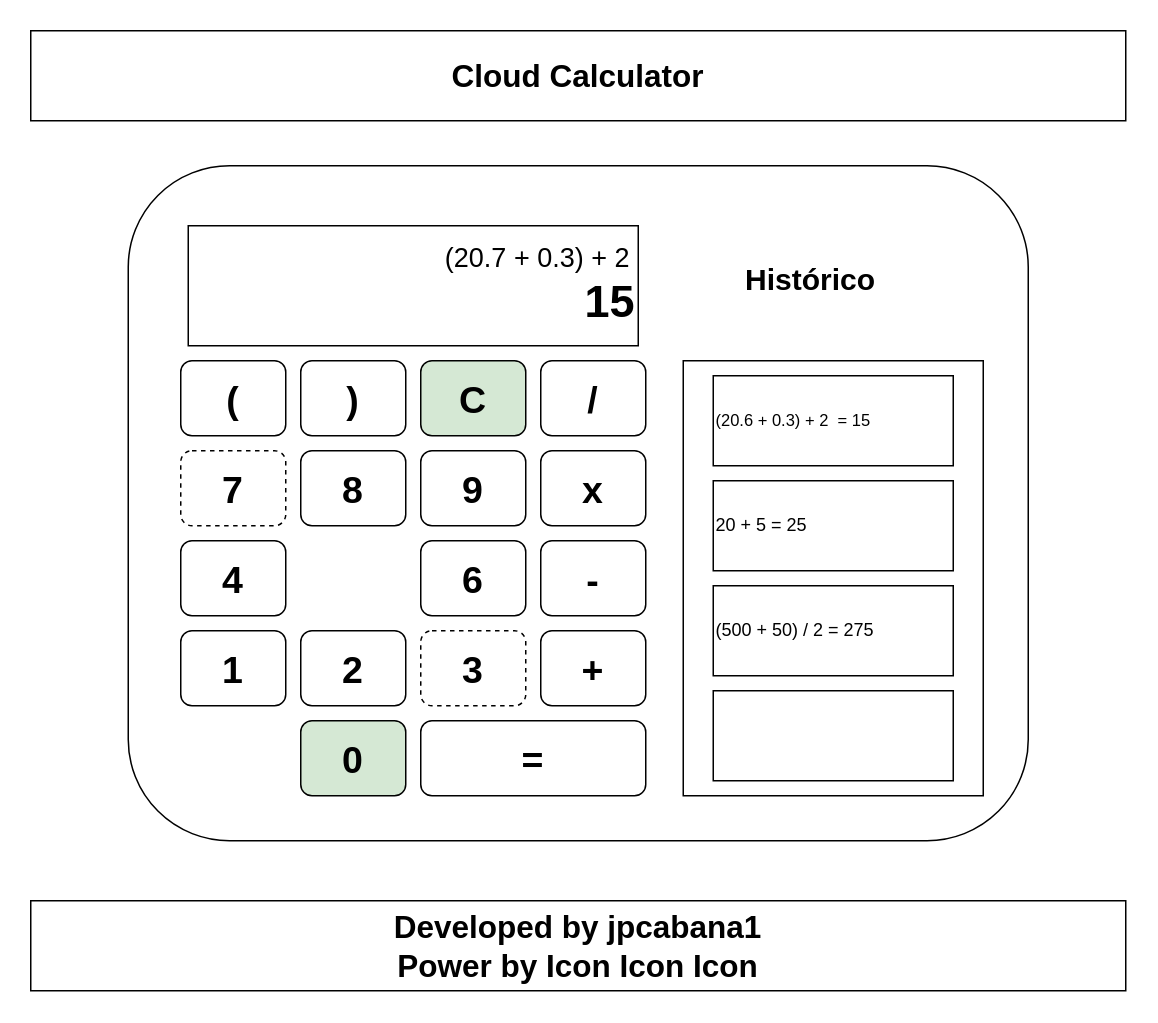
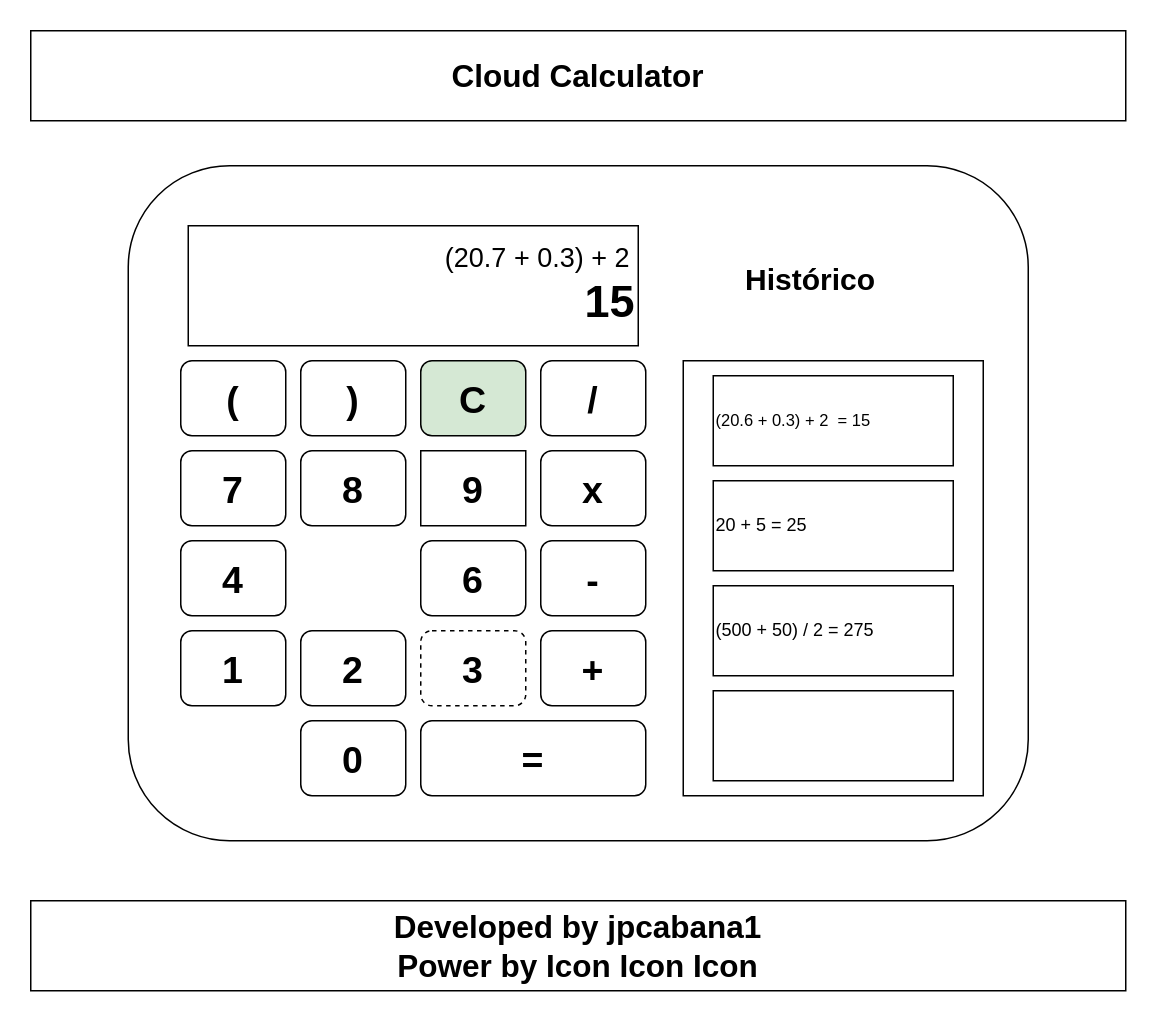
(233, 488) -> (233, 488)
(473, 488) -> (473, 488)
(353, 758) -> (353, 758)
